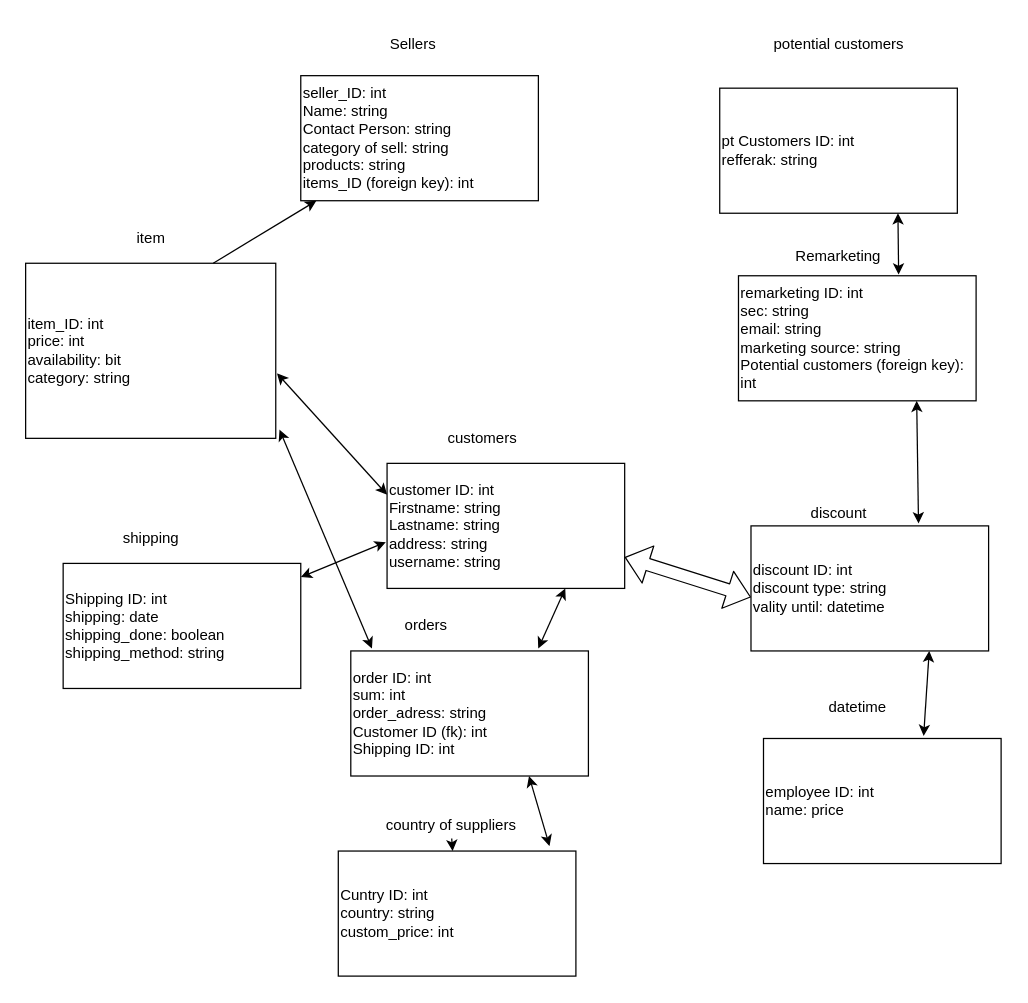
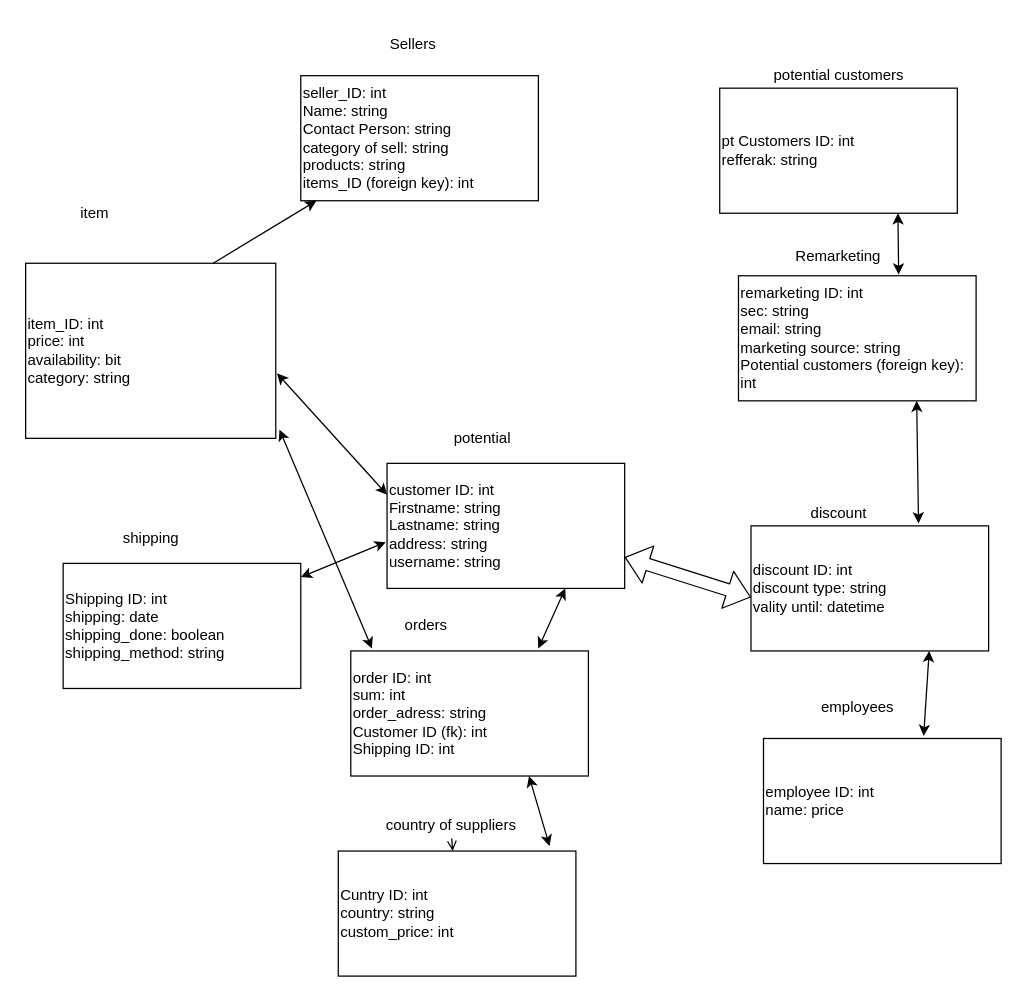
(838, 44) -> (838, 76)
(151, 238) -> (94, 213)
(483, 438) -> (483, 438)
(858, 707) -> (858, 707)
(452, 840) -> (452, 842)
